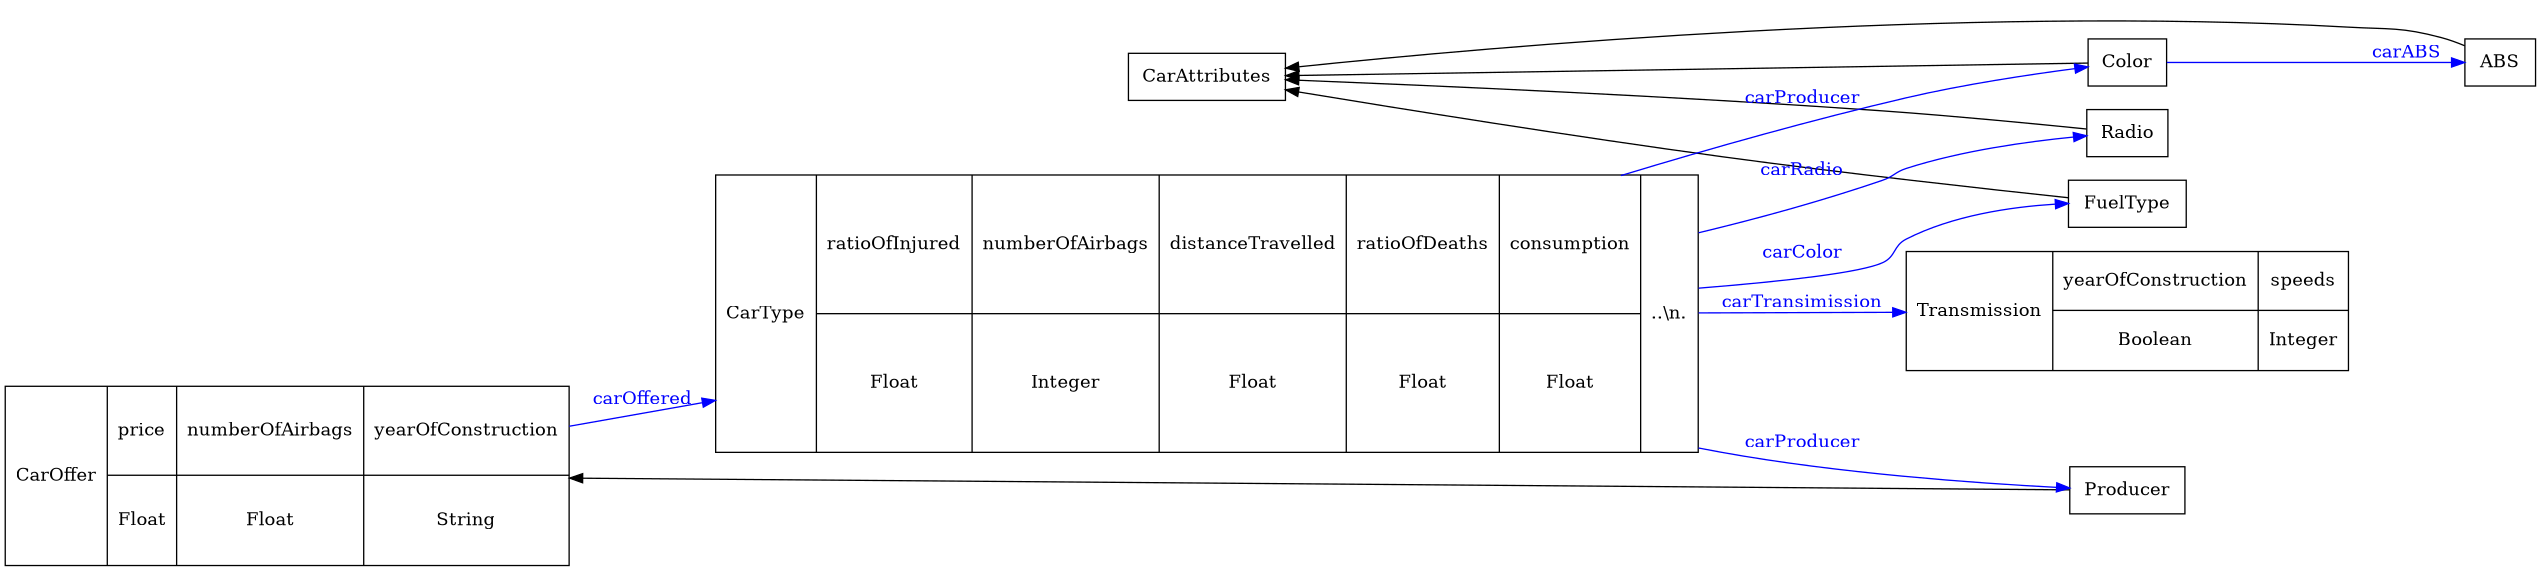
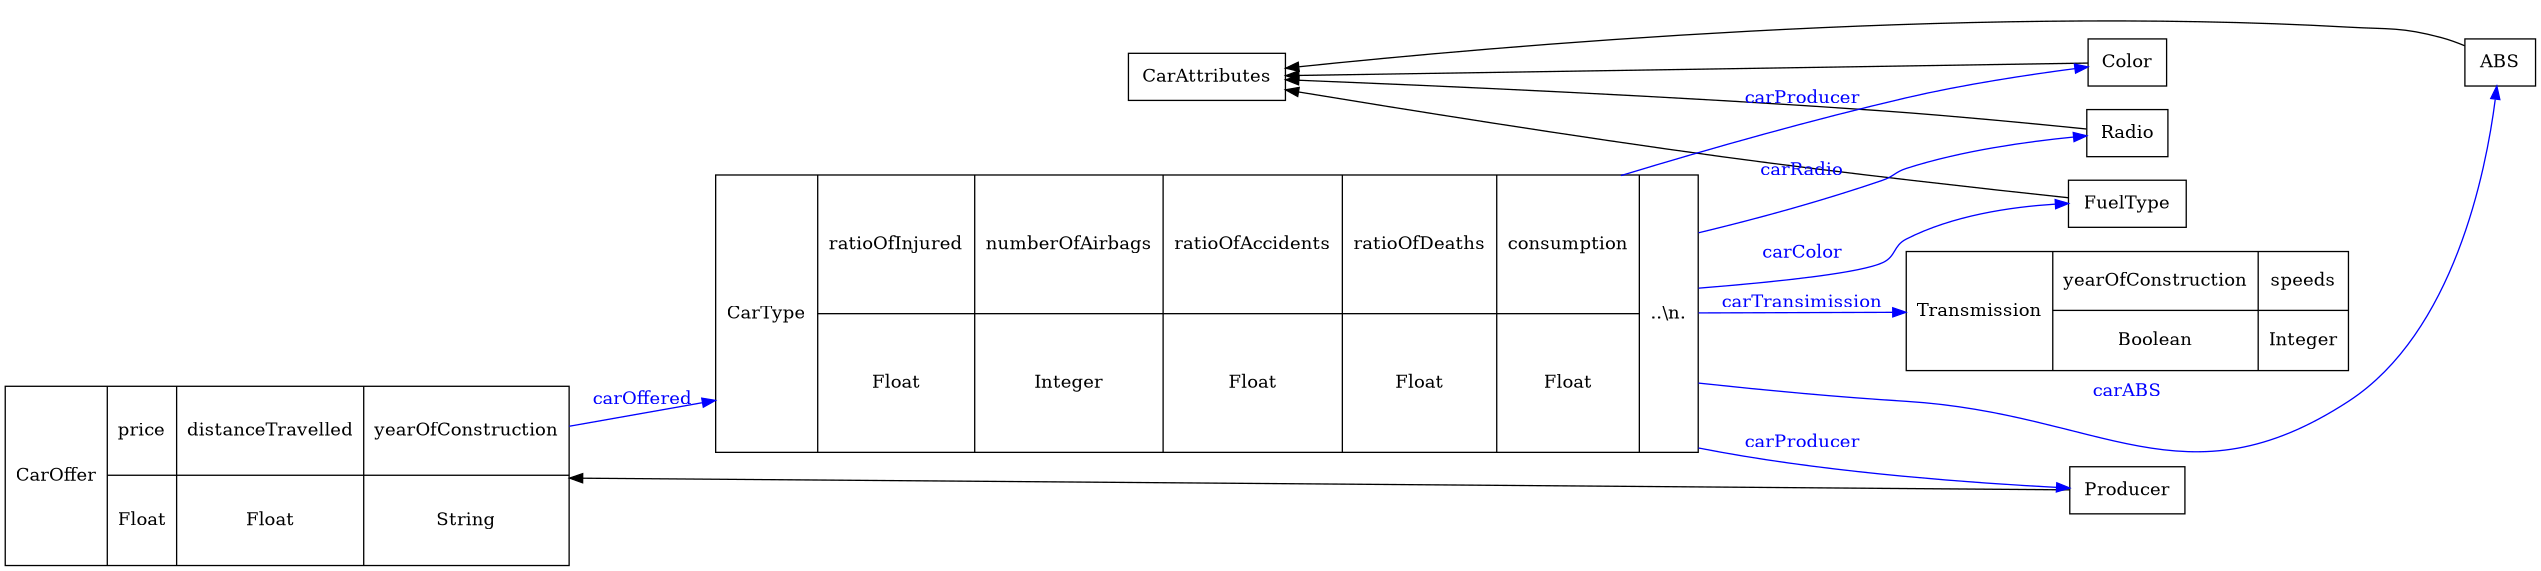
(2309, 62) -> (2198, 451)
(1253, 244) -> (1253, 244)
(270, 430) -> (270, 430)
